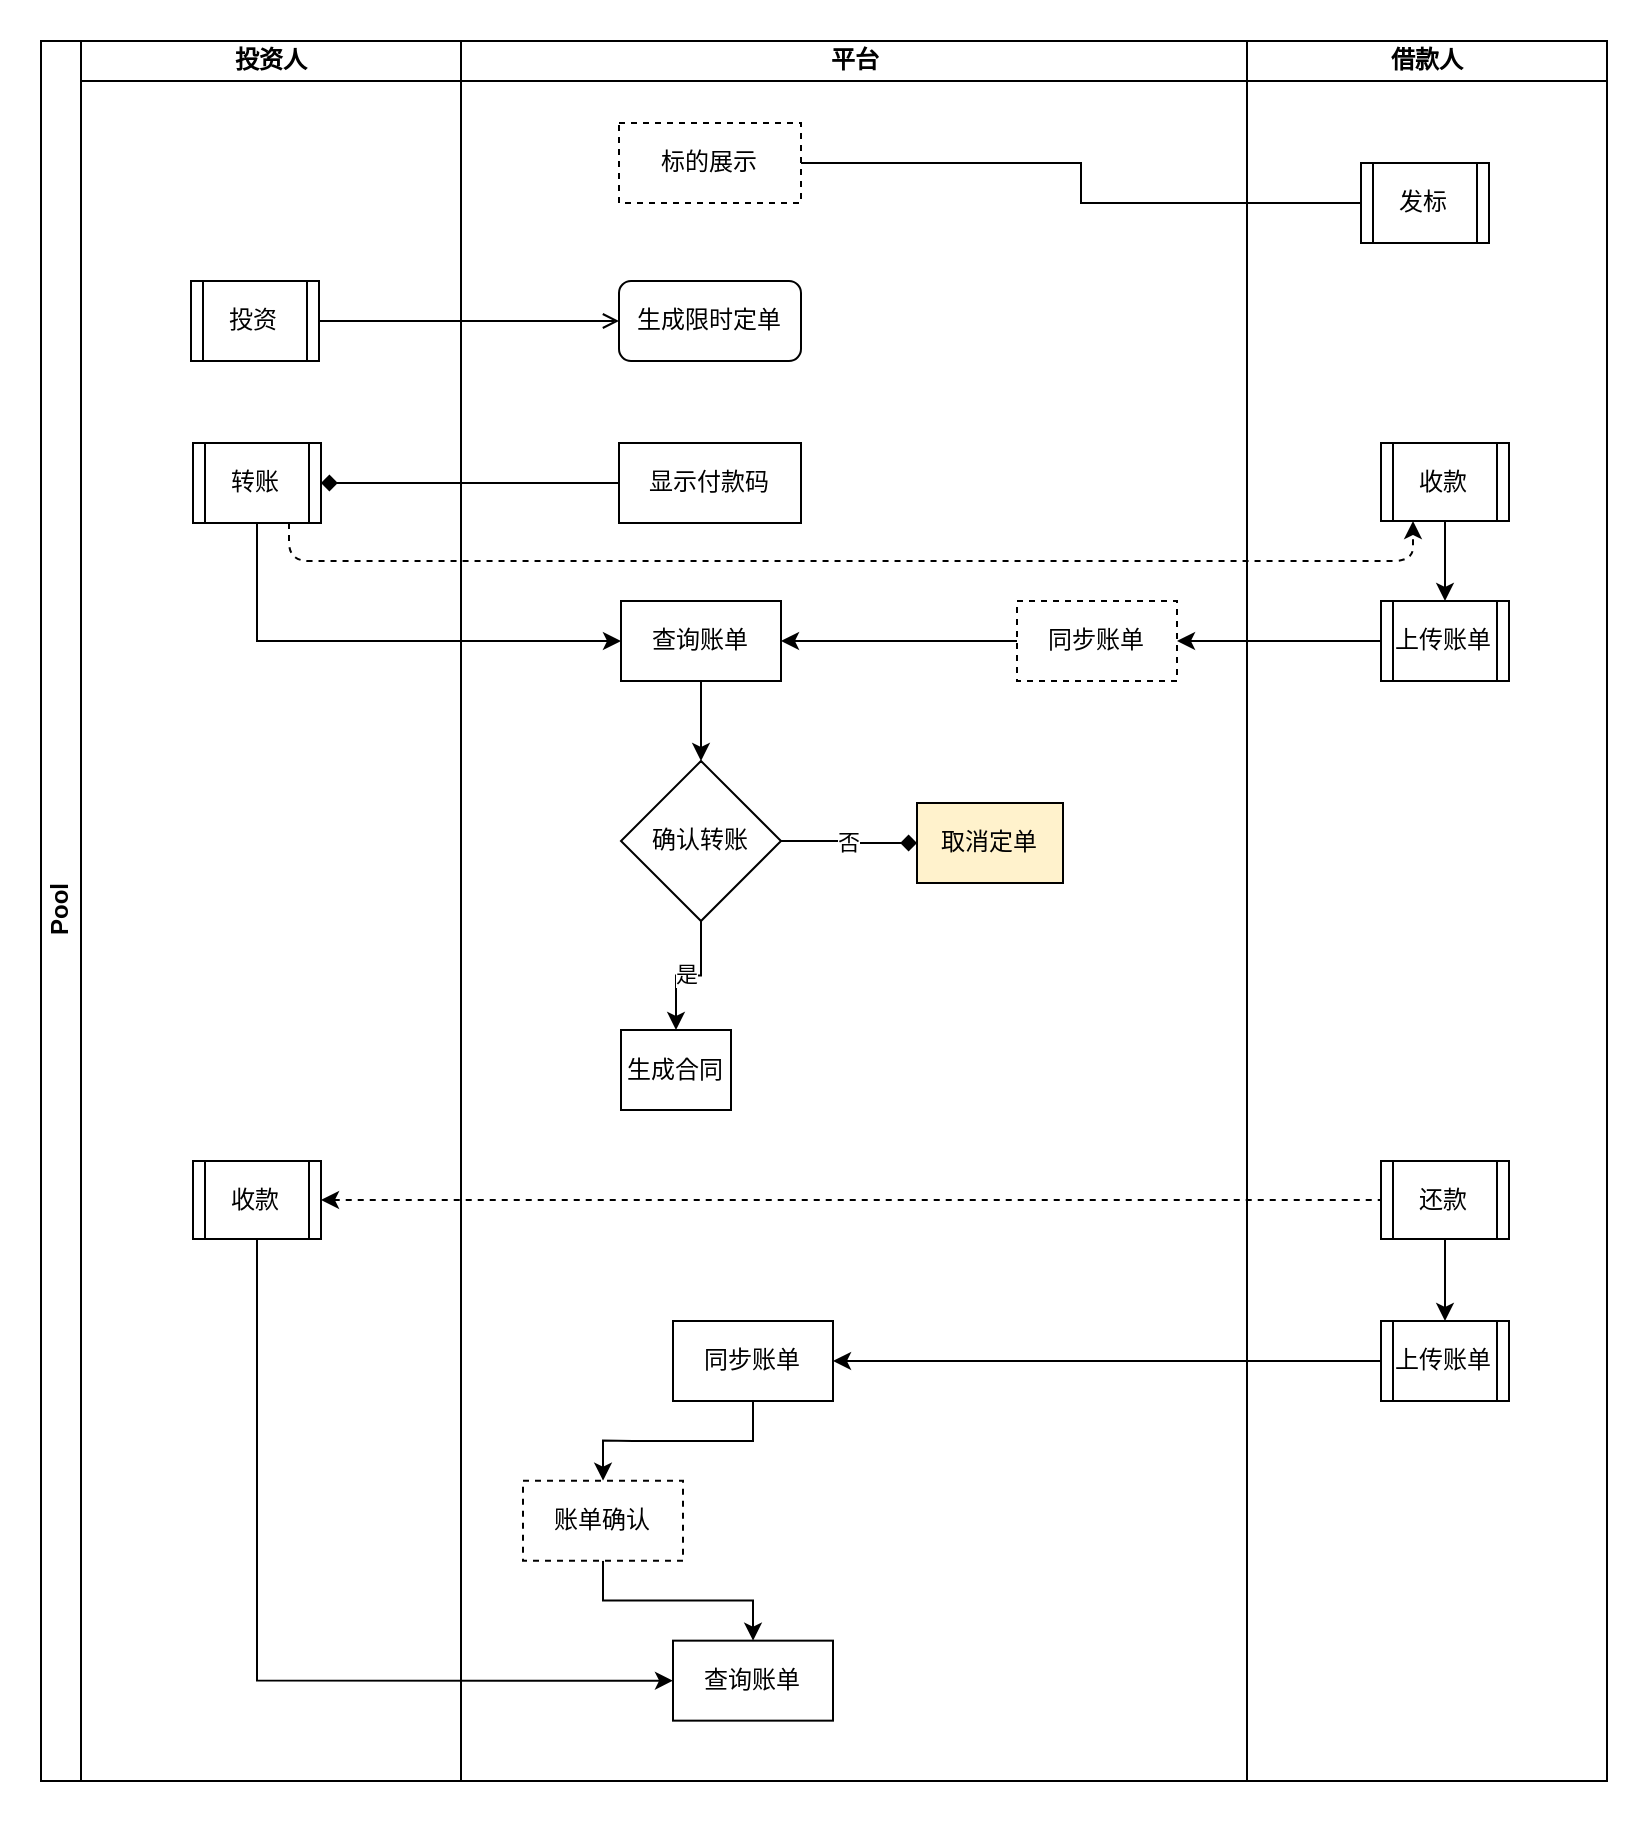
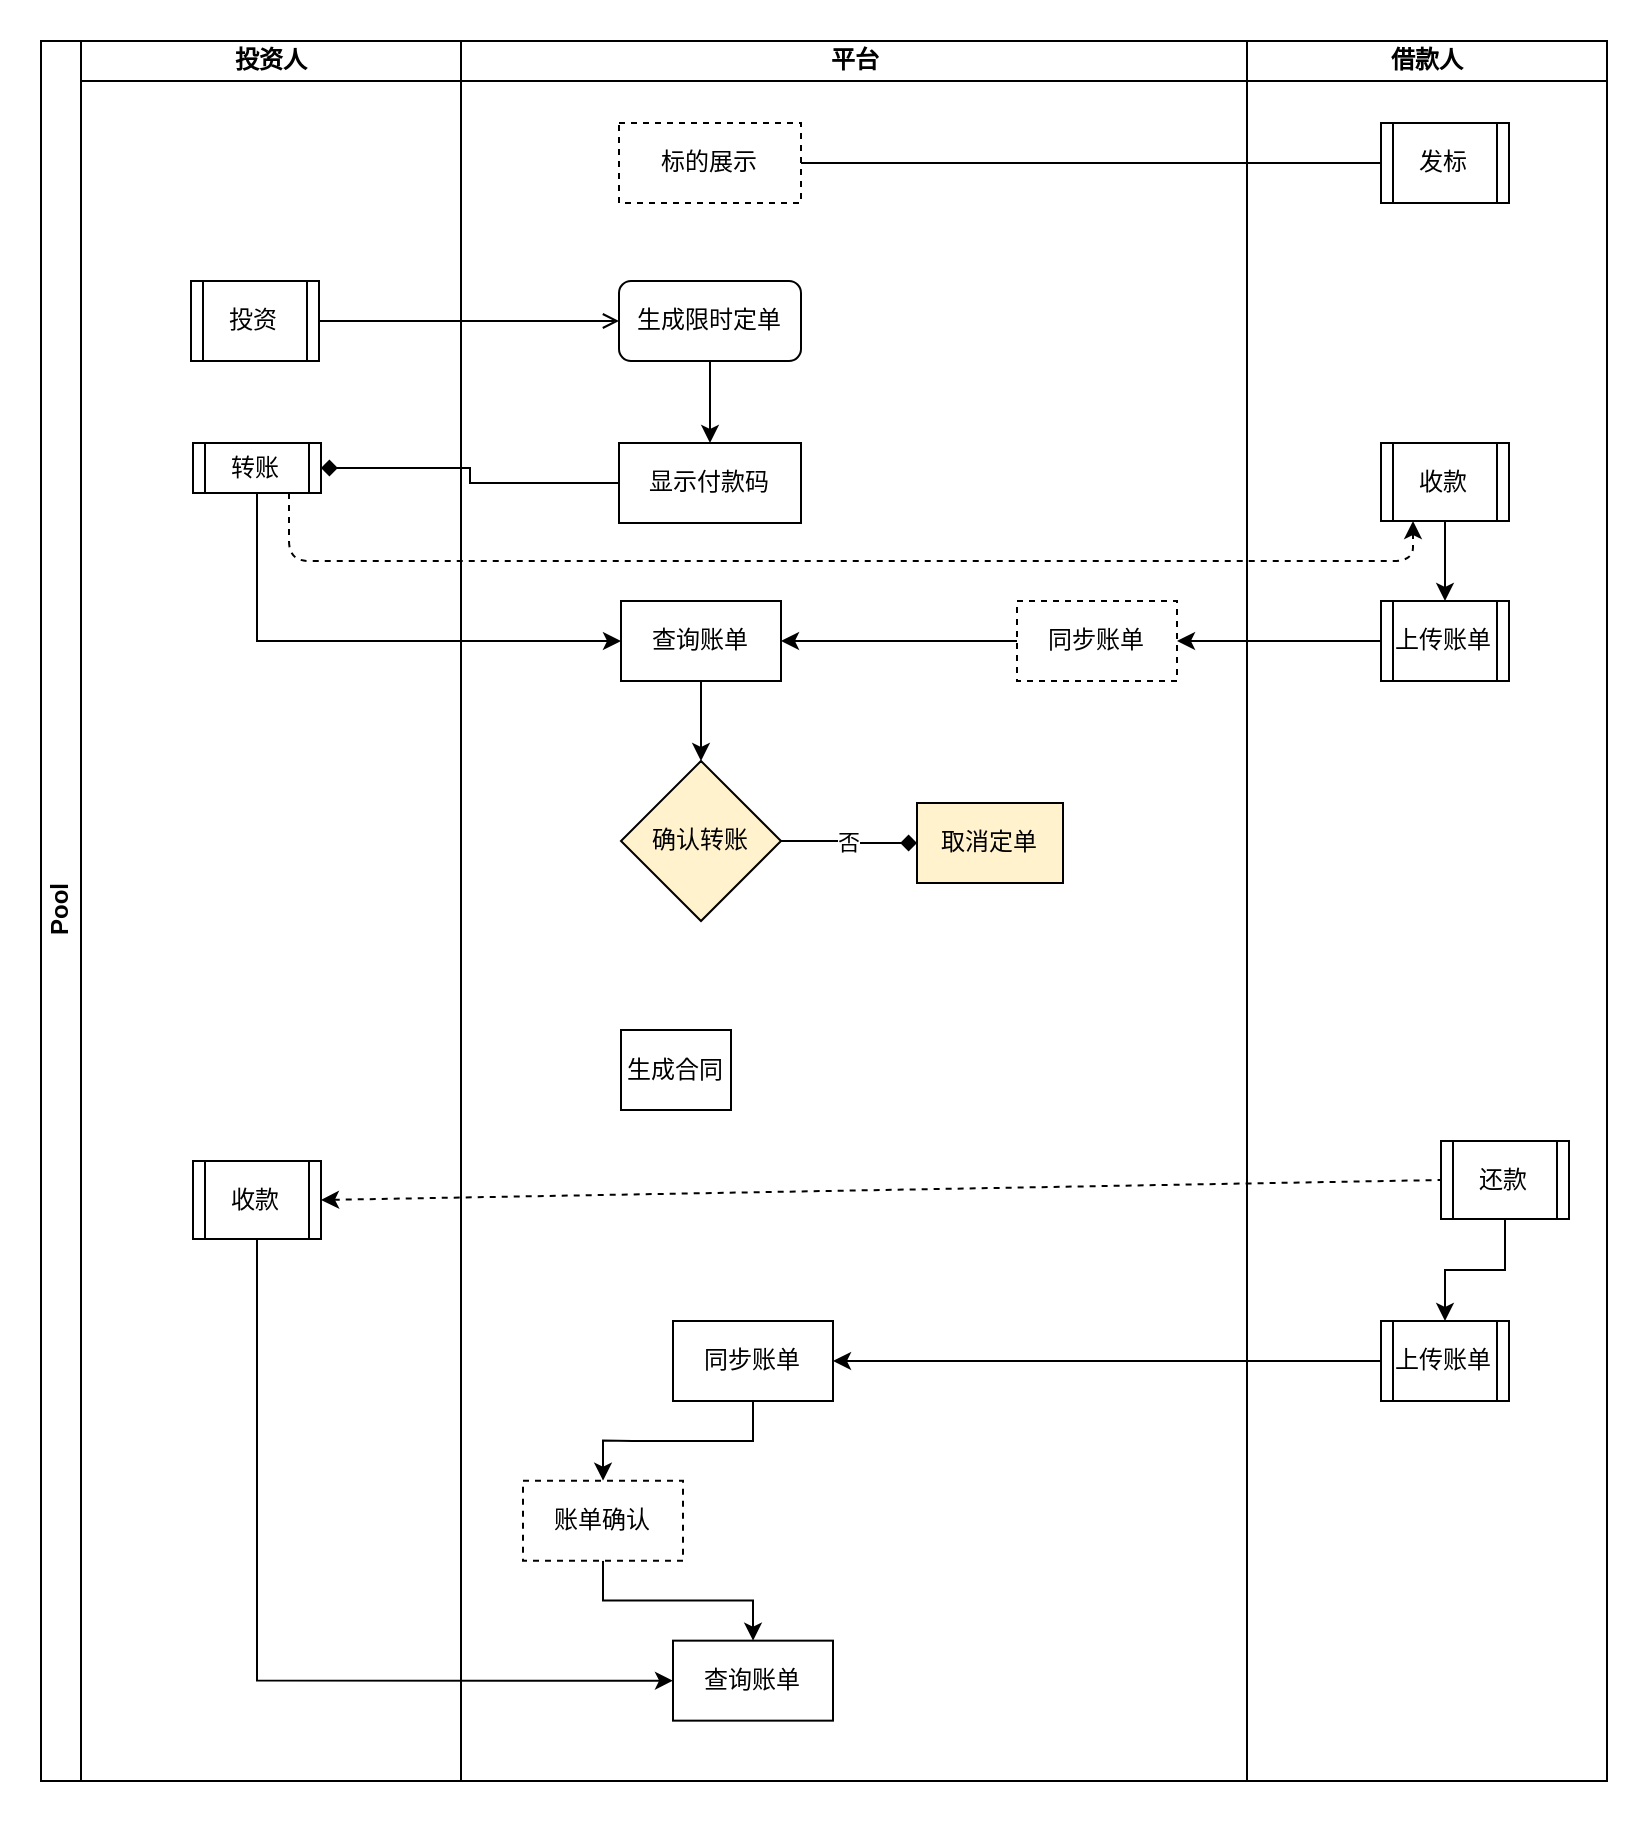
(1425, 203) -> (1445, 163)
none -> (710, 395)
(257, 483) -> (257, 468)
(701, 841) -> (701, 841)
(695, 976) -> none
(1445, 1200) -> (1505, 1180)
